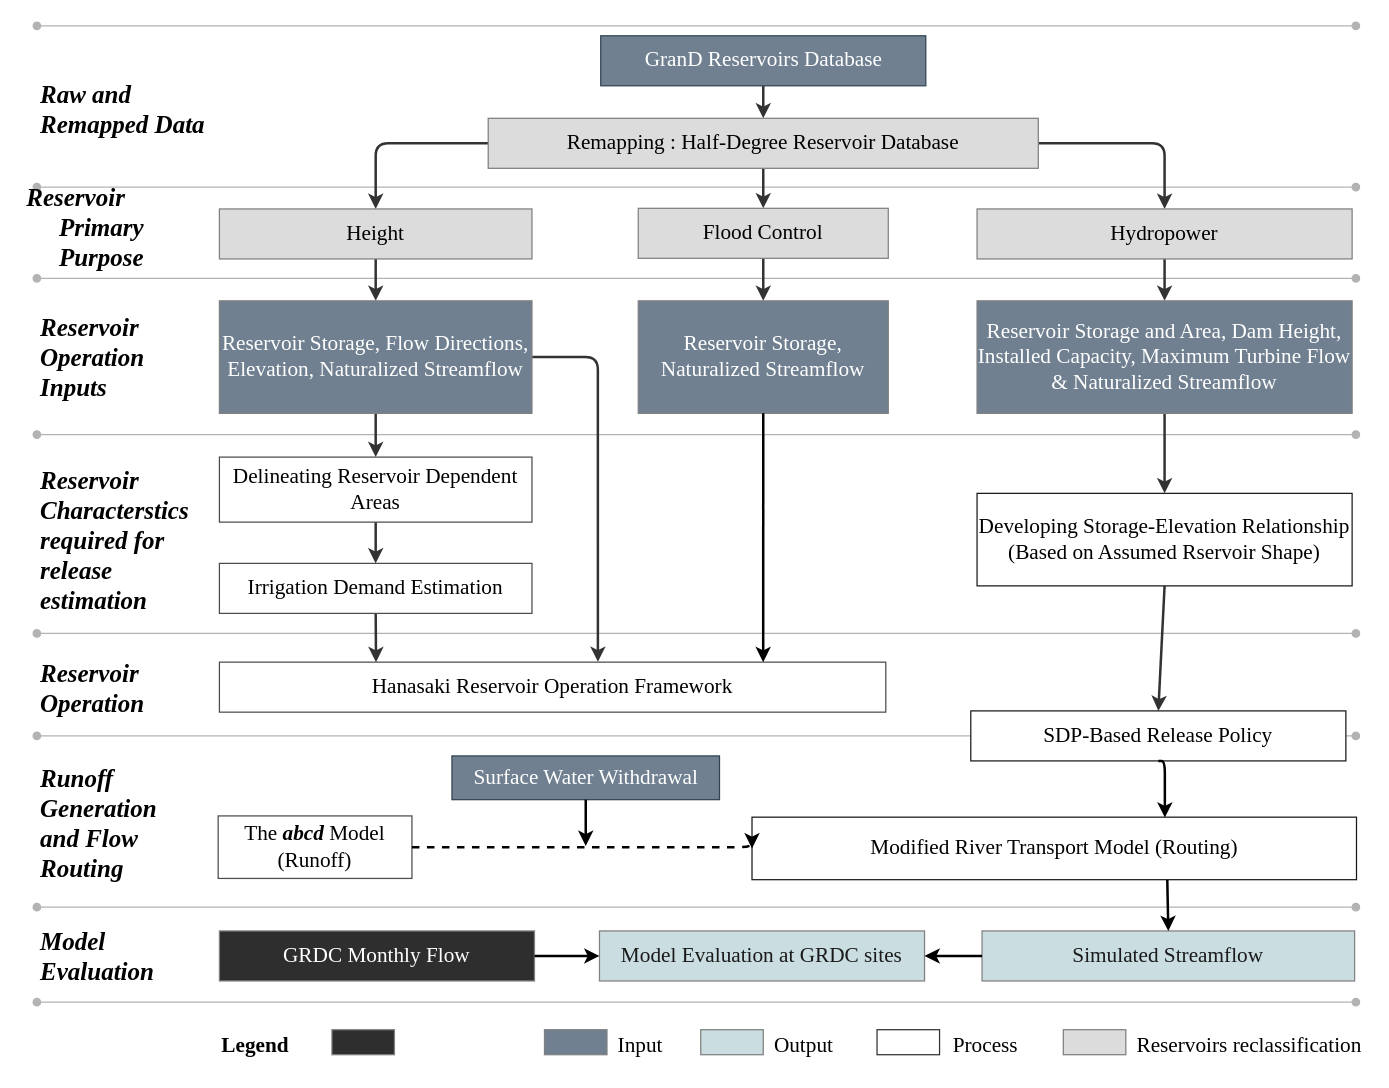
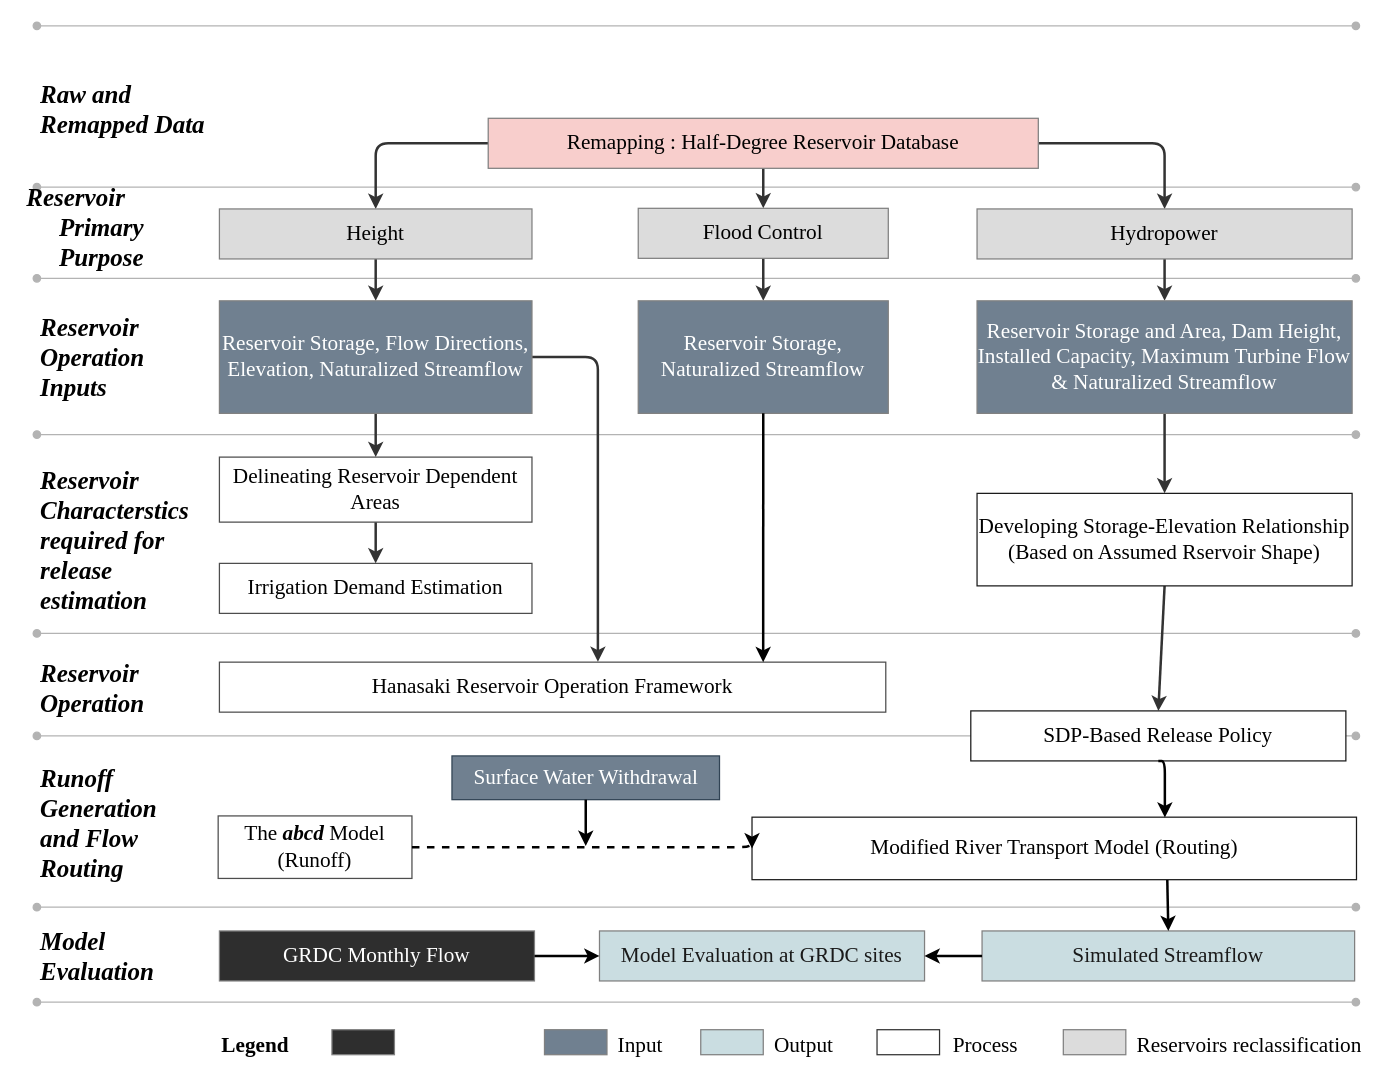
(763, 61) -> none
(763, 97) -> none
(763, 143) -> (763, 143)
(376, 631) -> none
